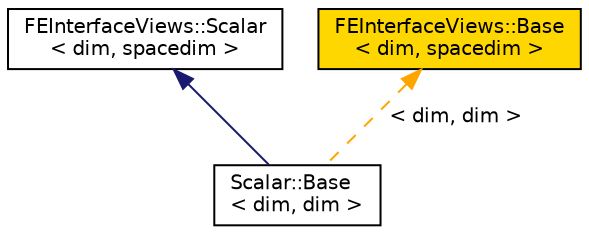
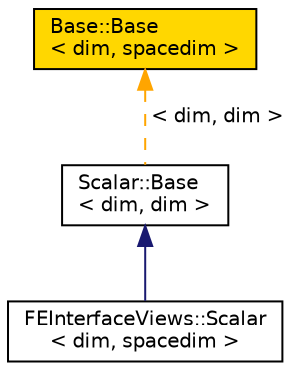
(450, 39) -> (145, 39)
(229, 124) -> (145, 274)
